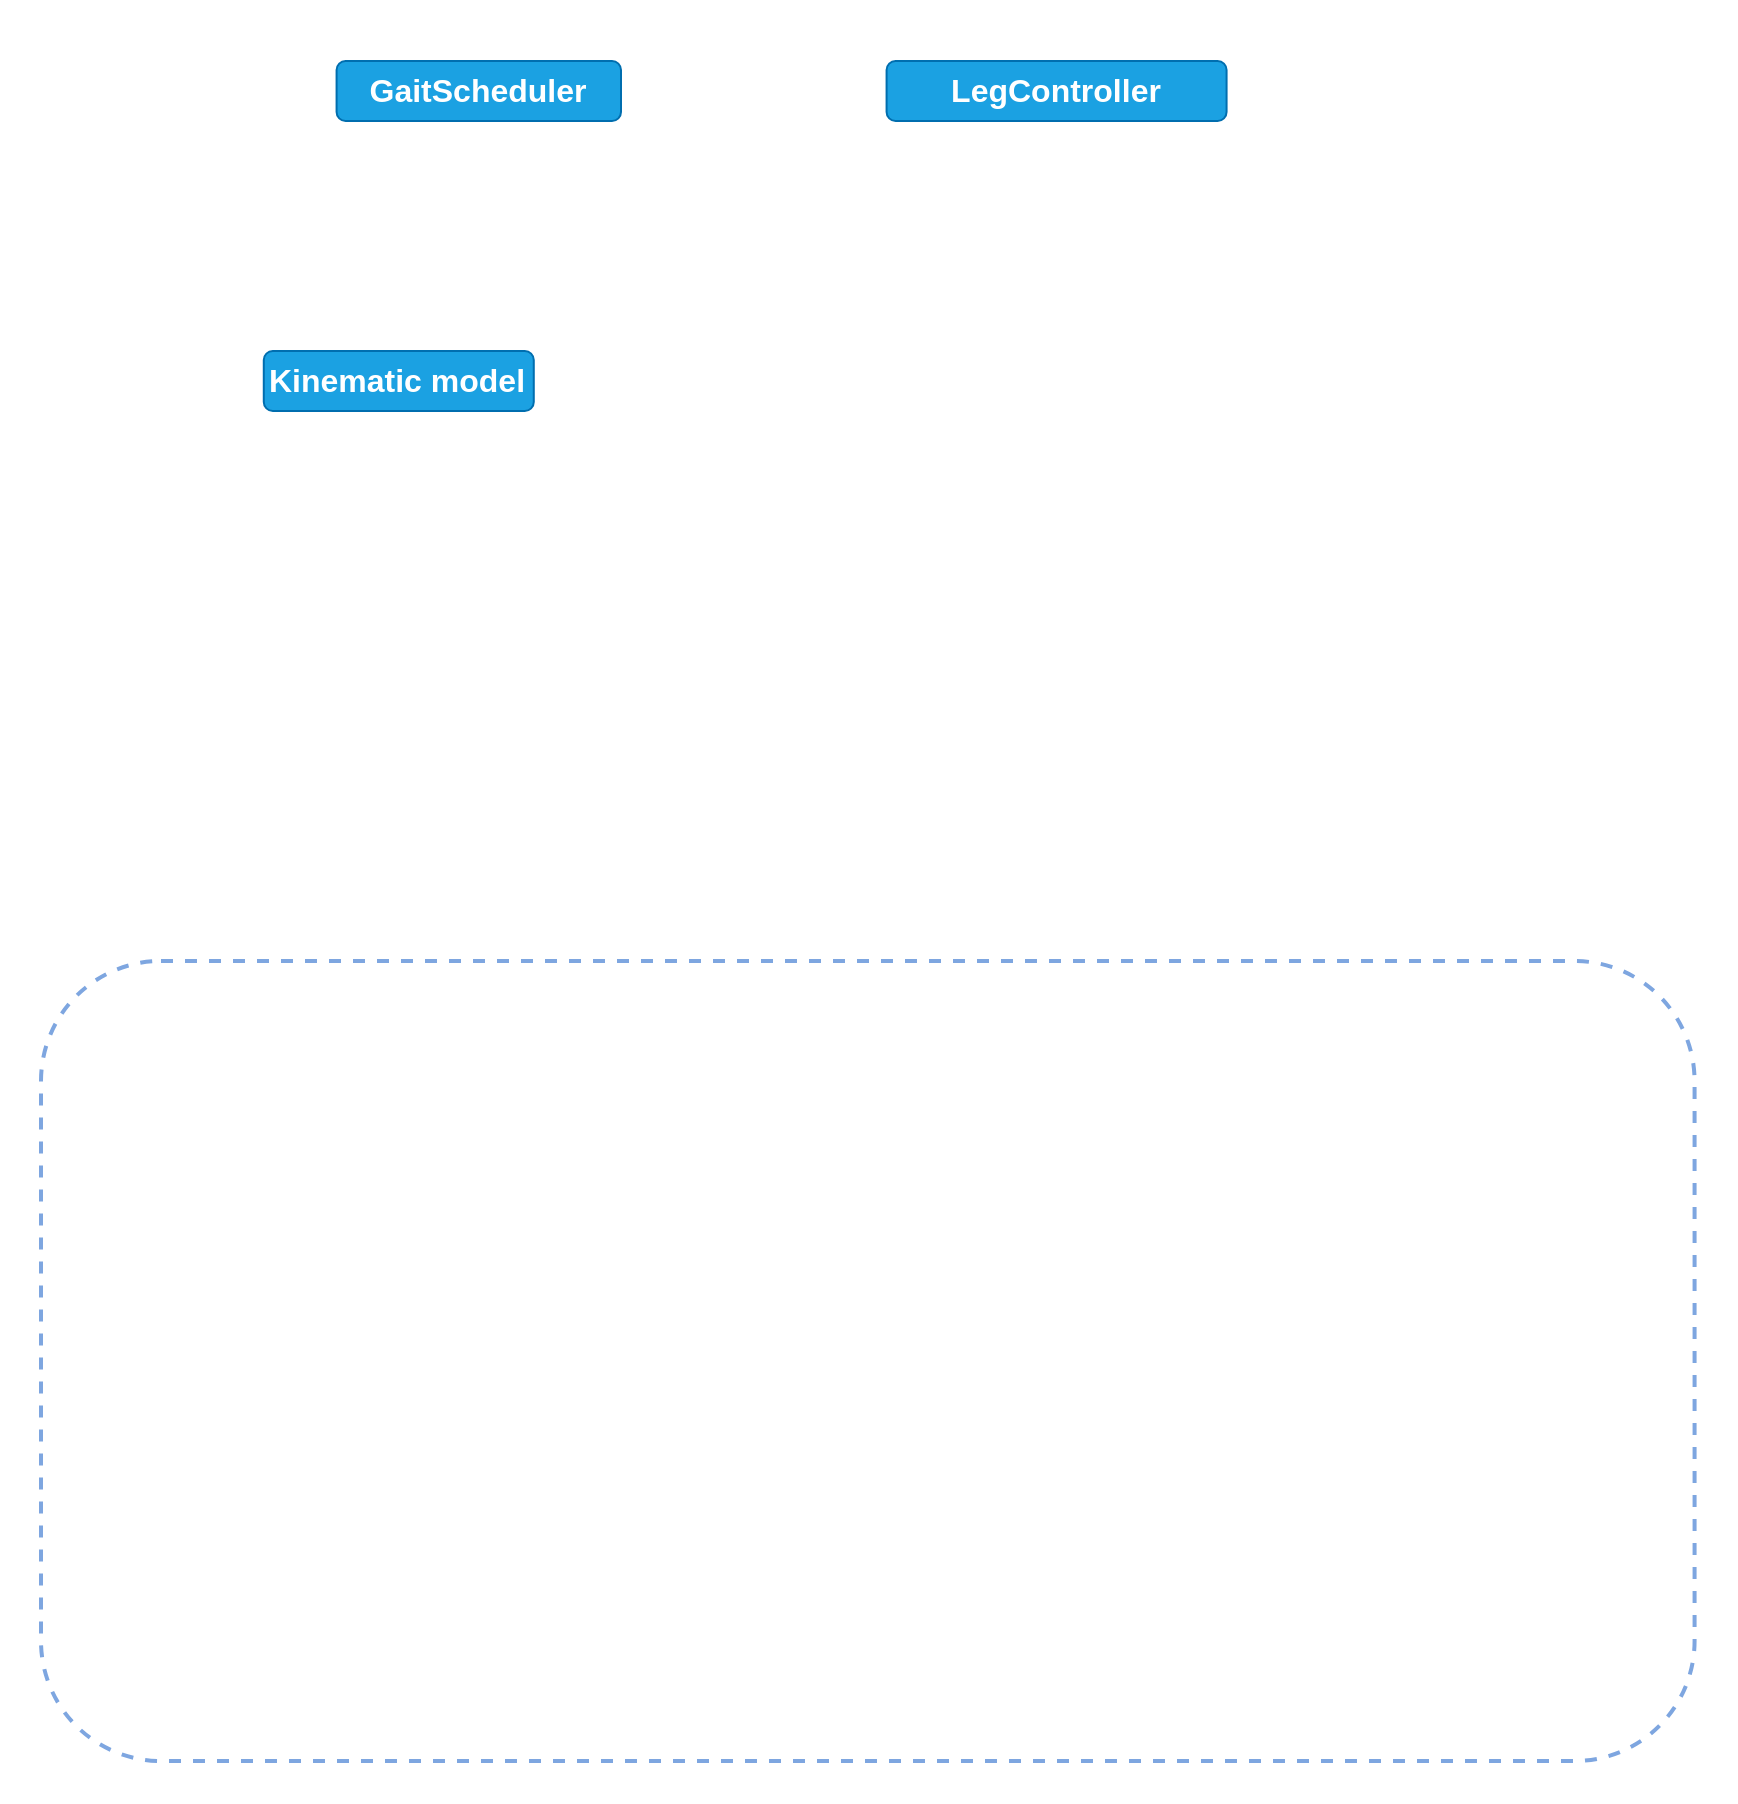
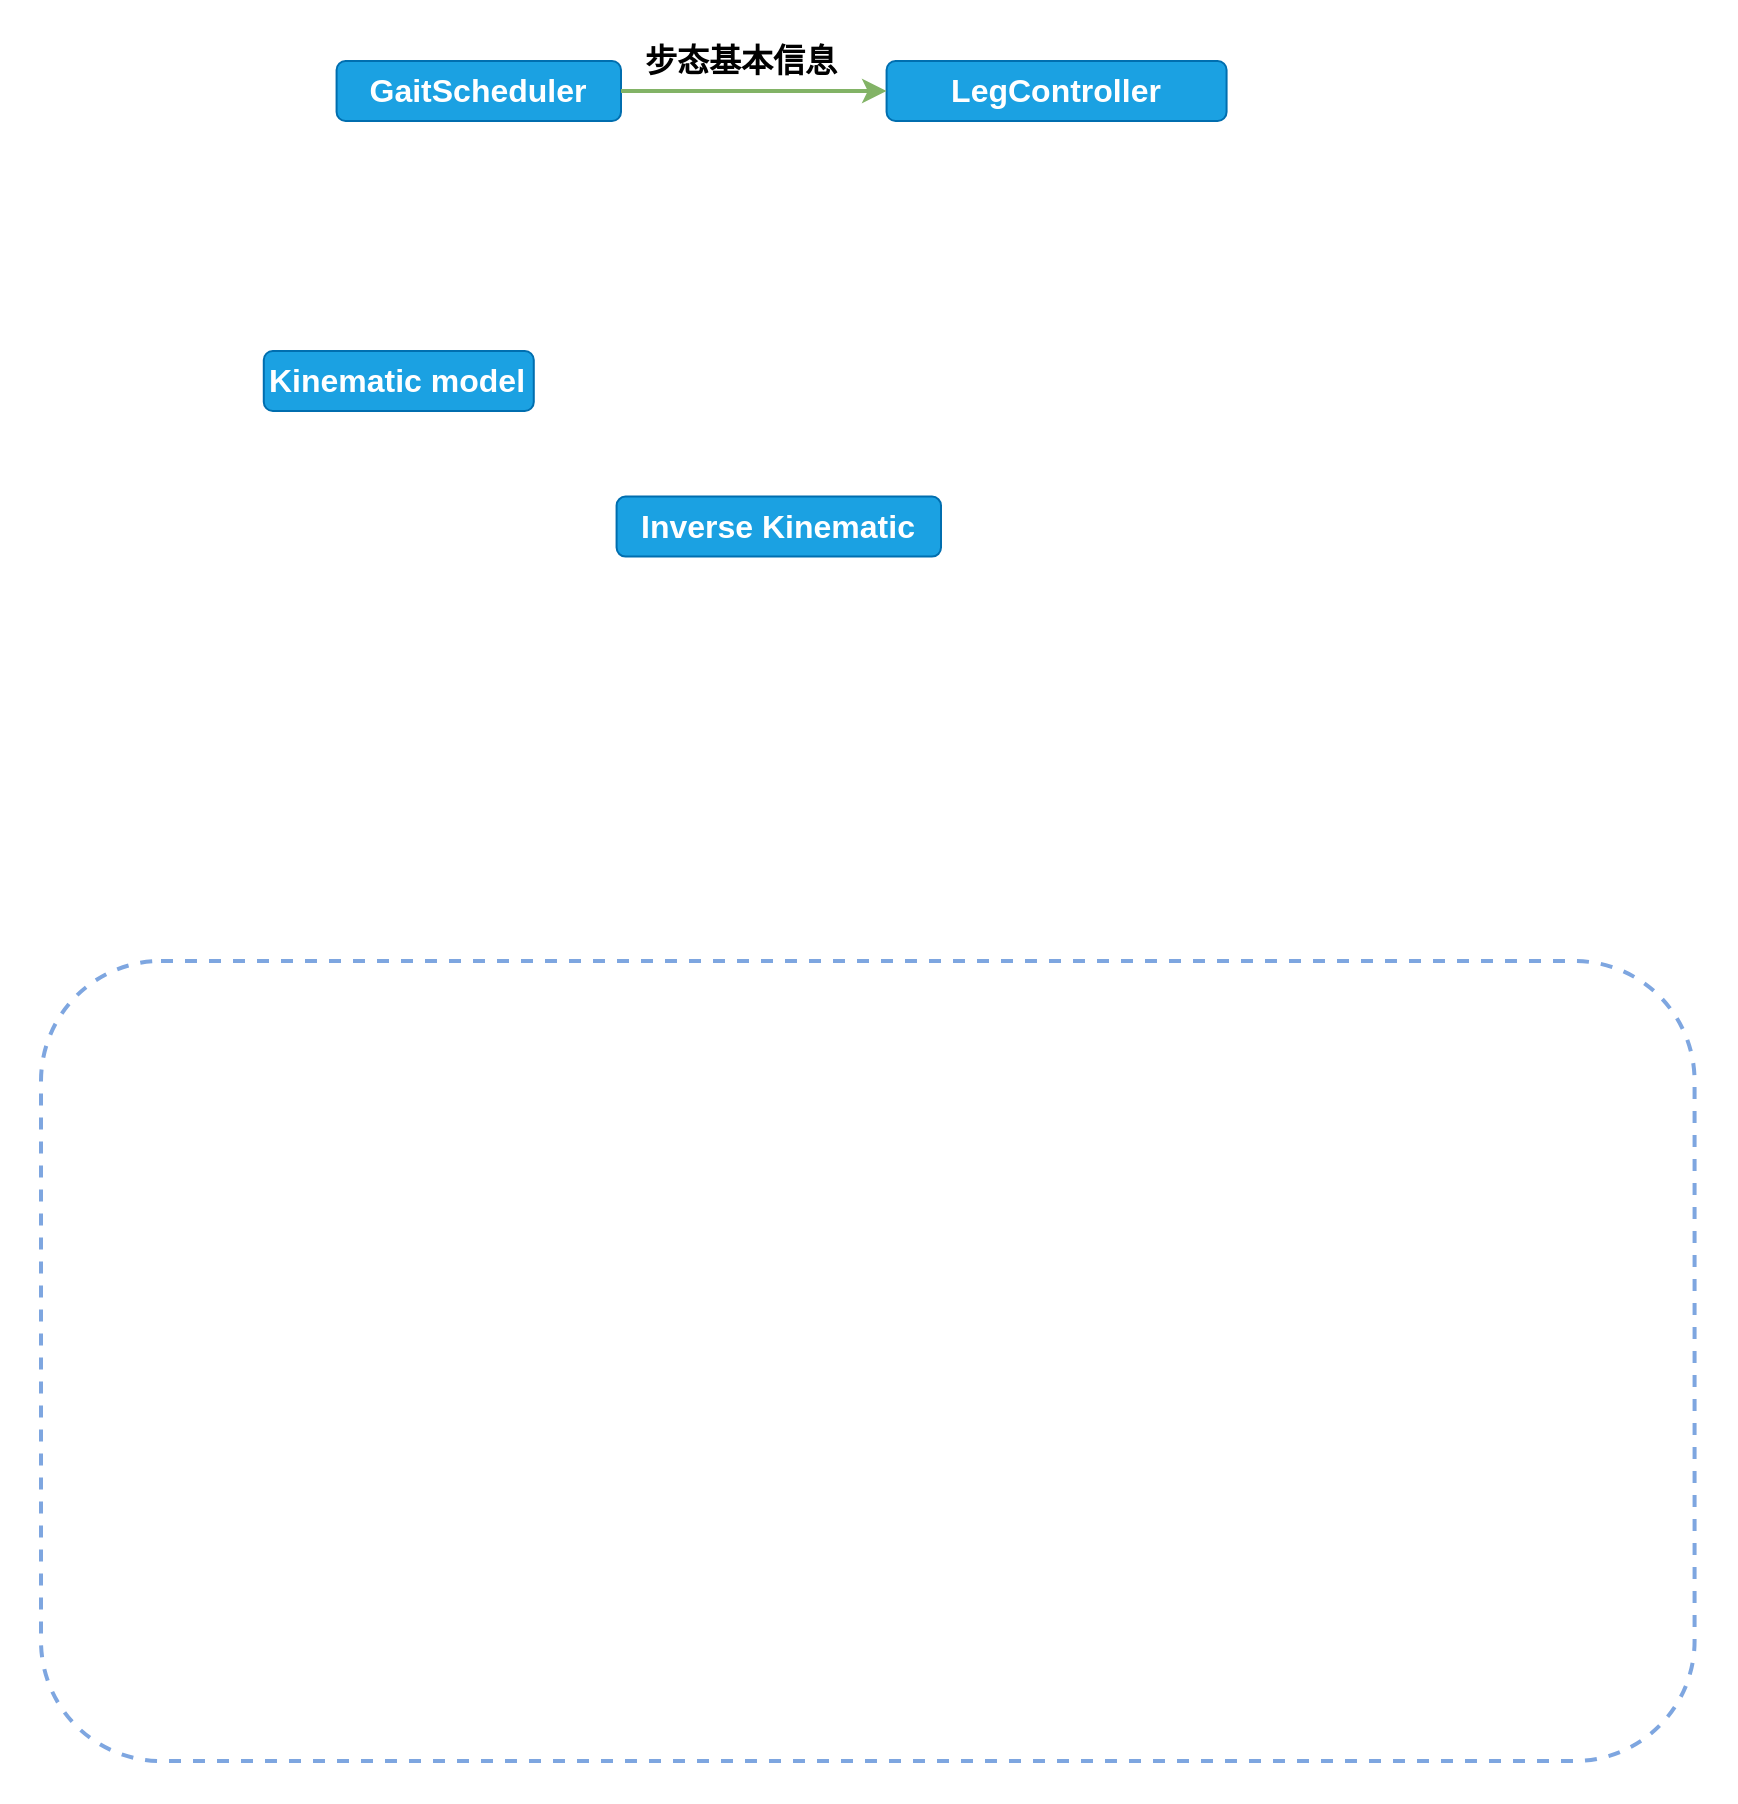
none -> (741, 61)
none -> (745, 91)
none -> (779, 527)
